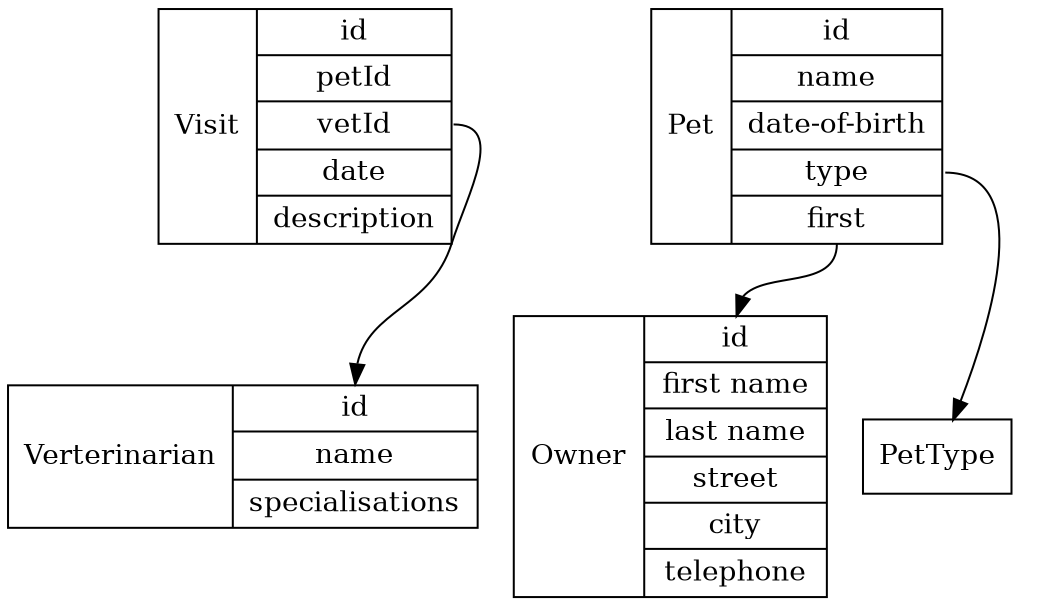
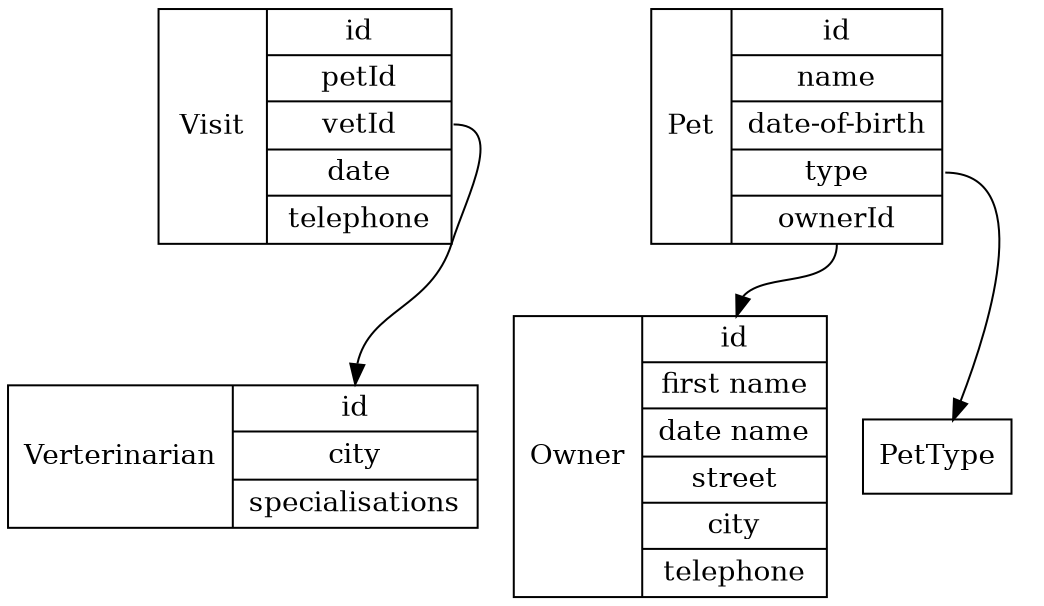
(354, 219) -> (359, 219)
(837, 219) -> (837, 219)
(736, 431) -> (735, 431)
(355, 455) -> (355, 455)
